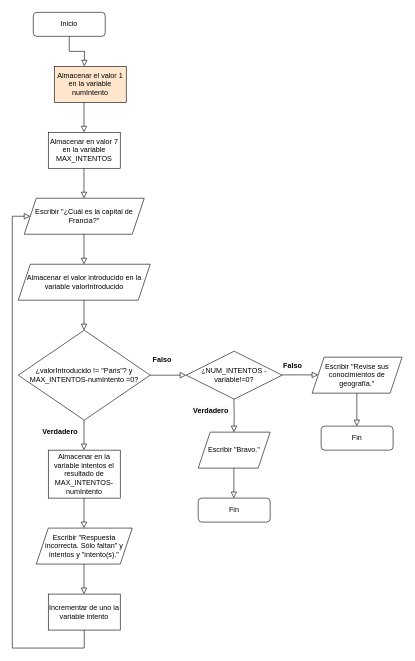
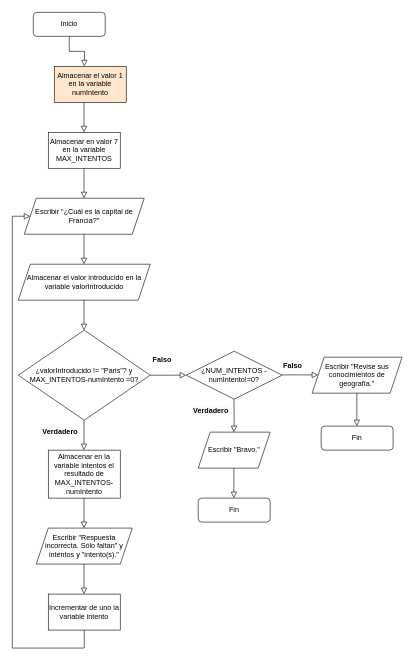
(234, 375) -> (234, 375)
